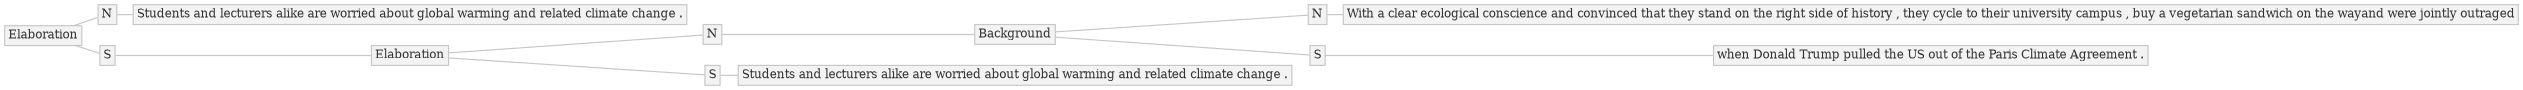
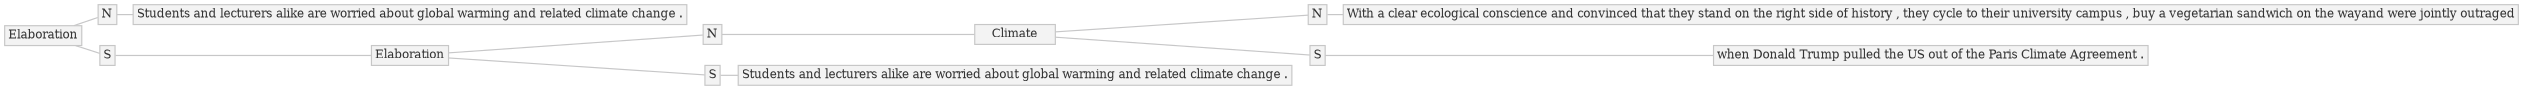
(1015, 34) -> (1015, 34)
